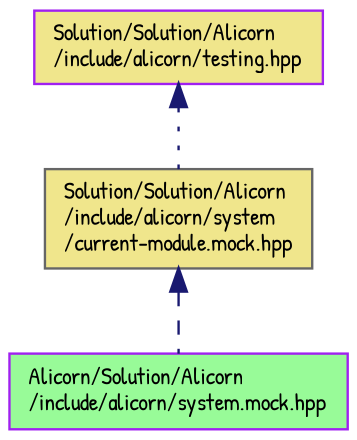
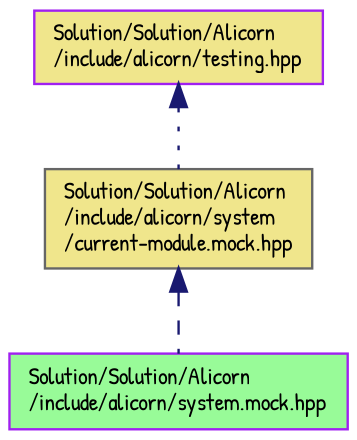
(179, 391) -> (179, 391)
